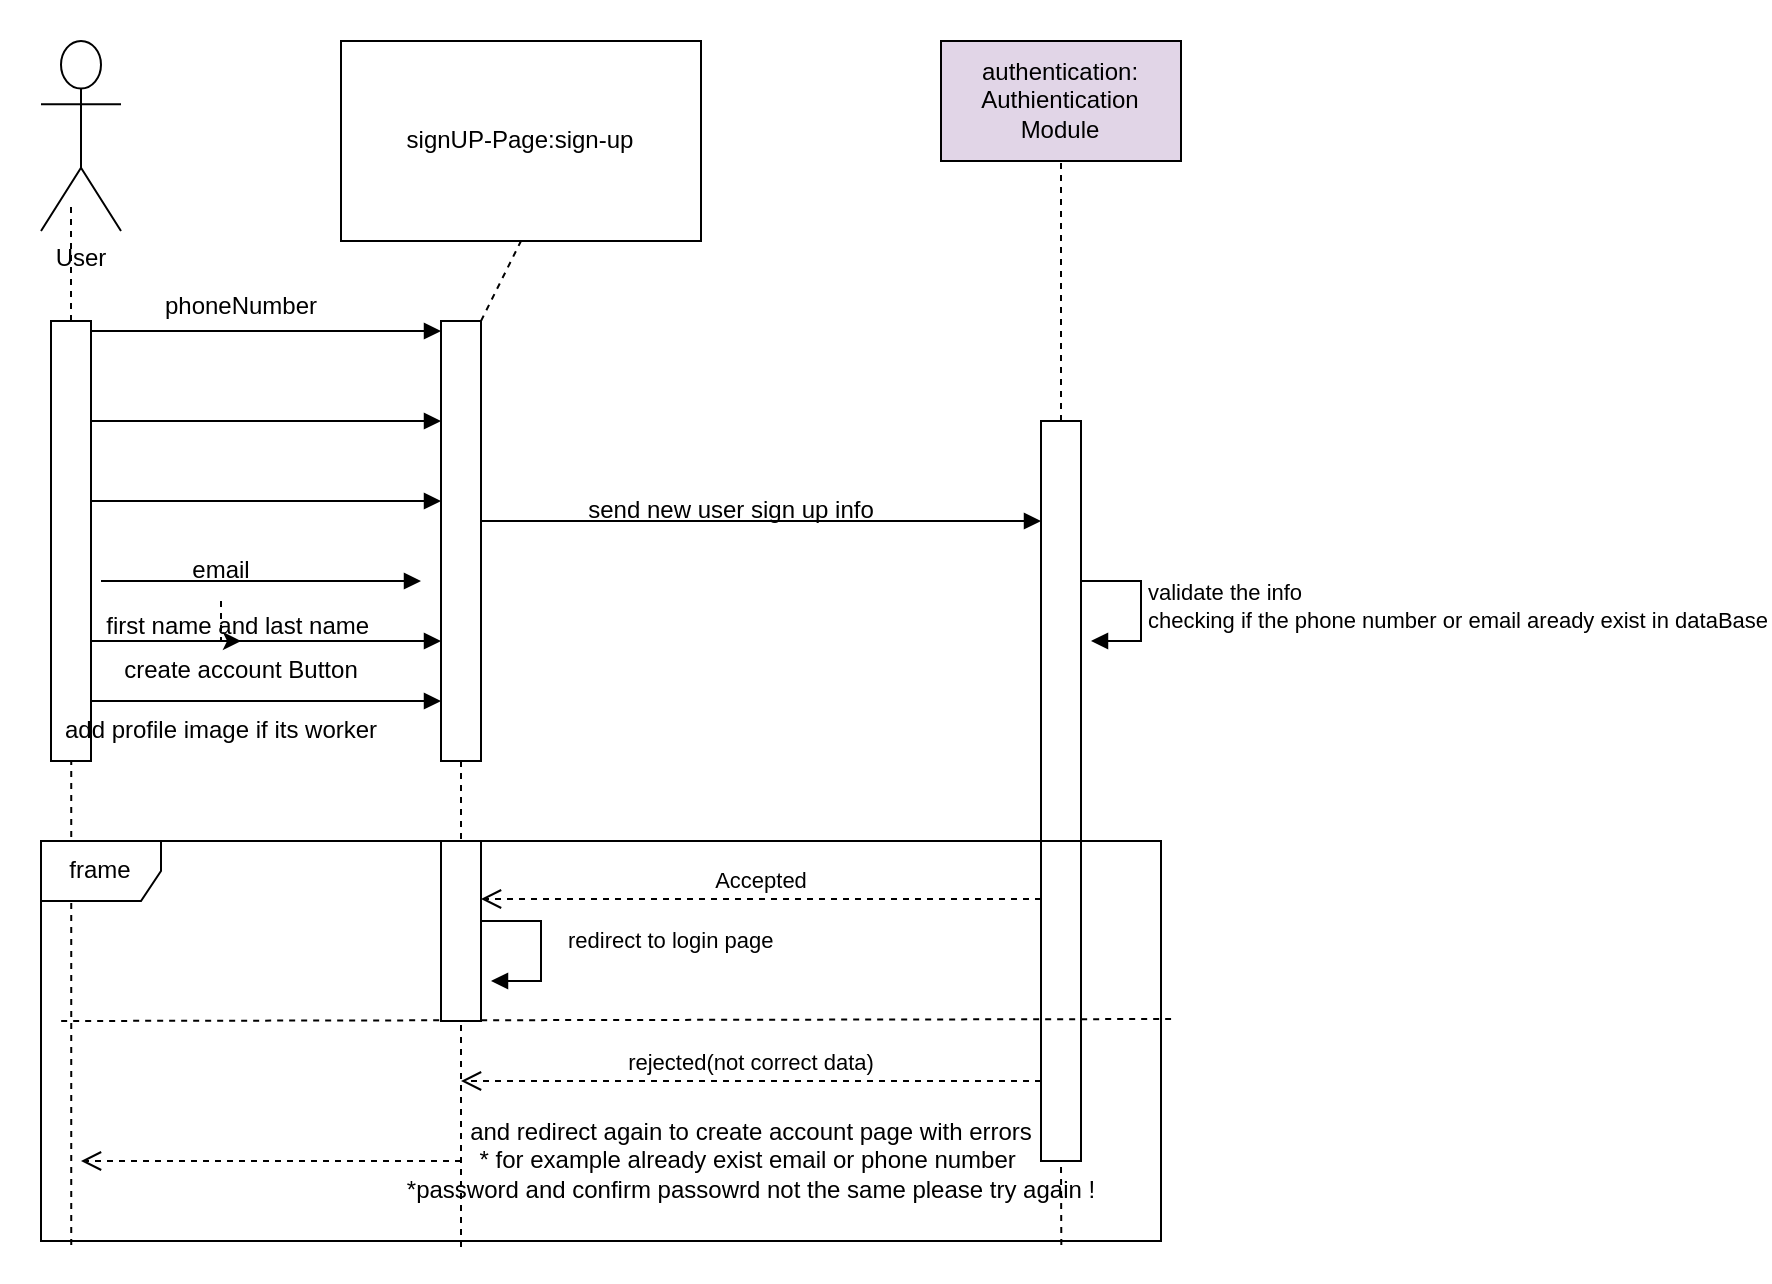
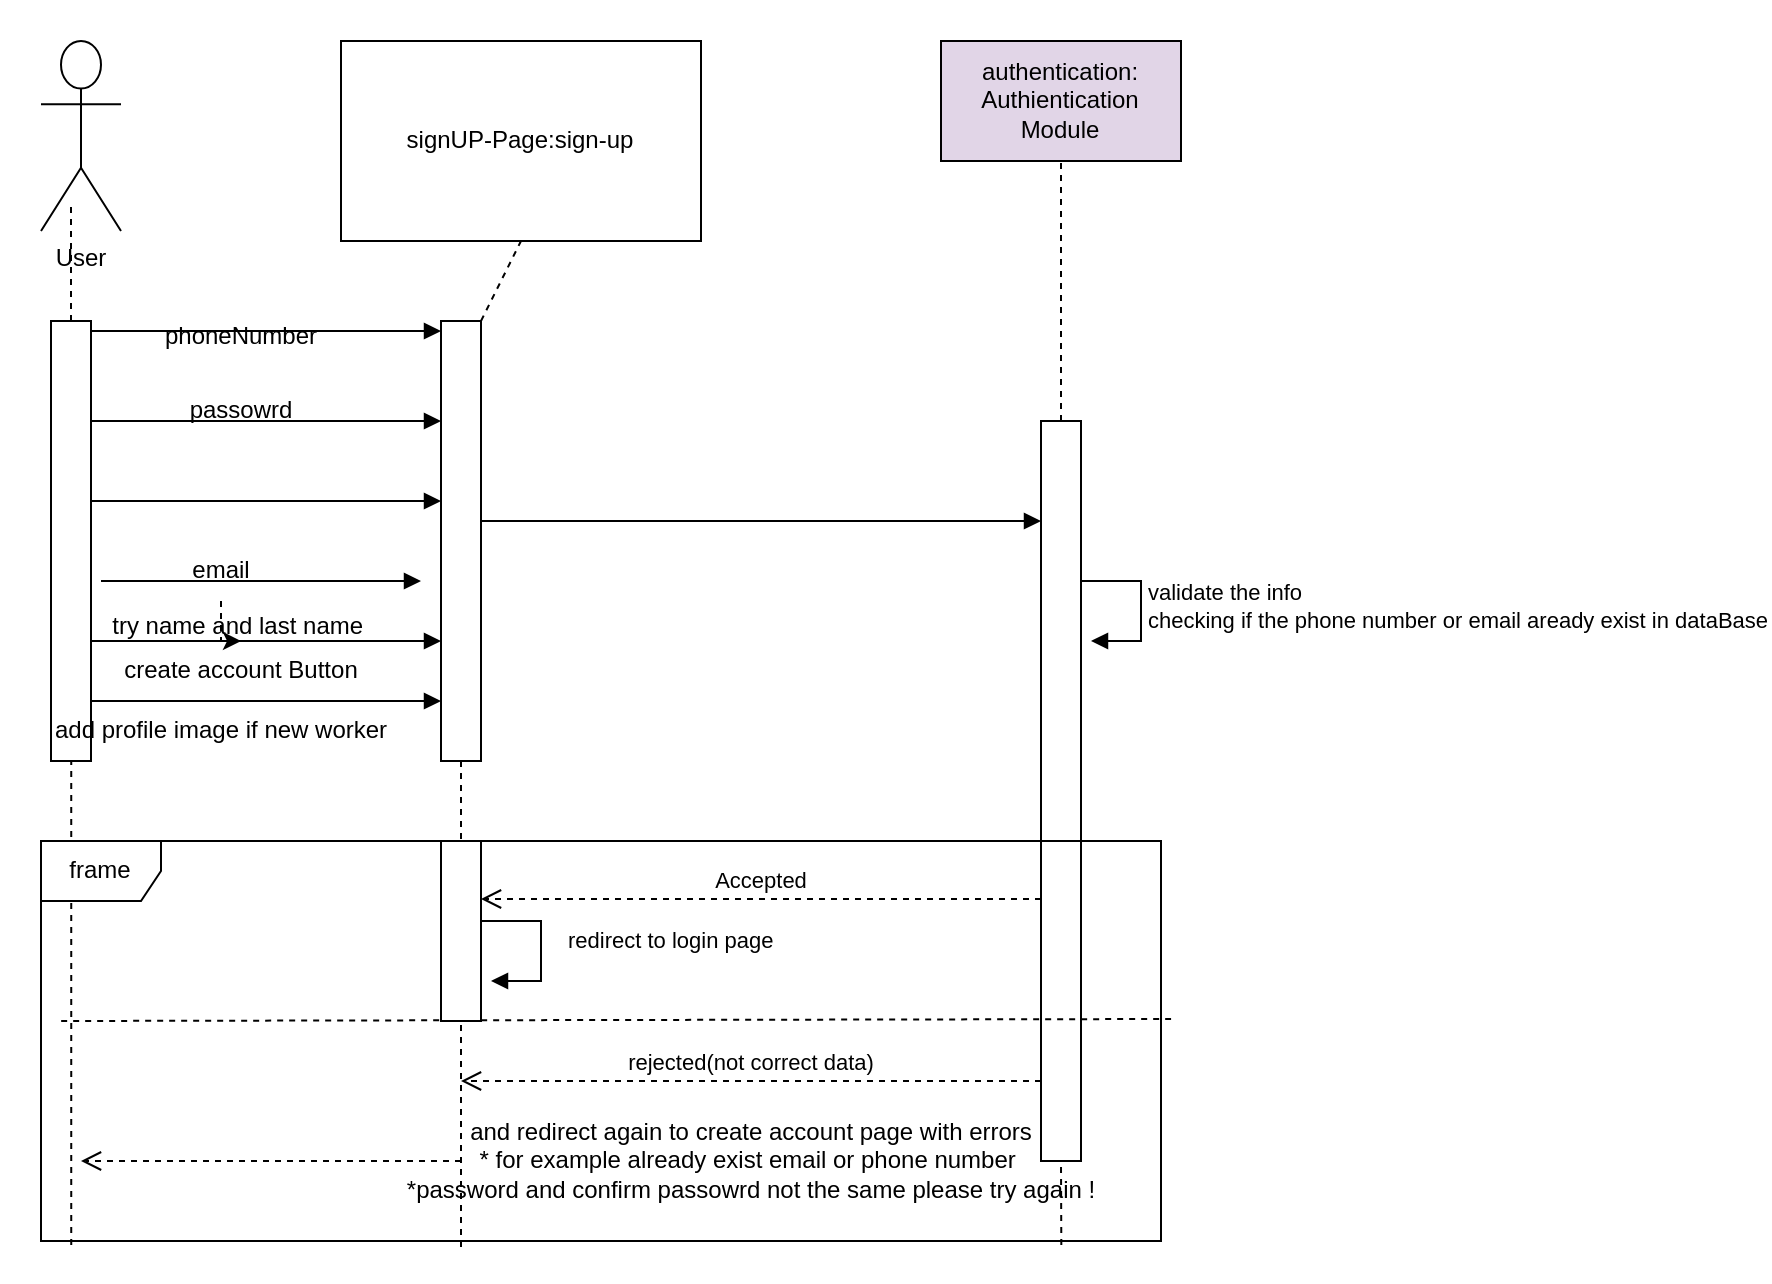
(241, 307) -> (241, 337)
none -> (241, 411)
(731, 511) -> none
(242, 627) -> (242, 627)
(222, 731) -> (222, 731)
